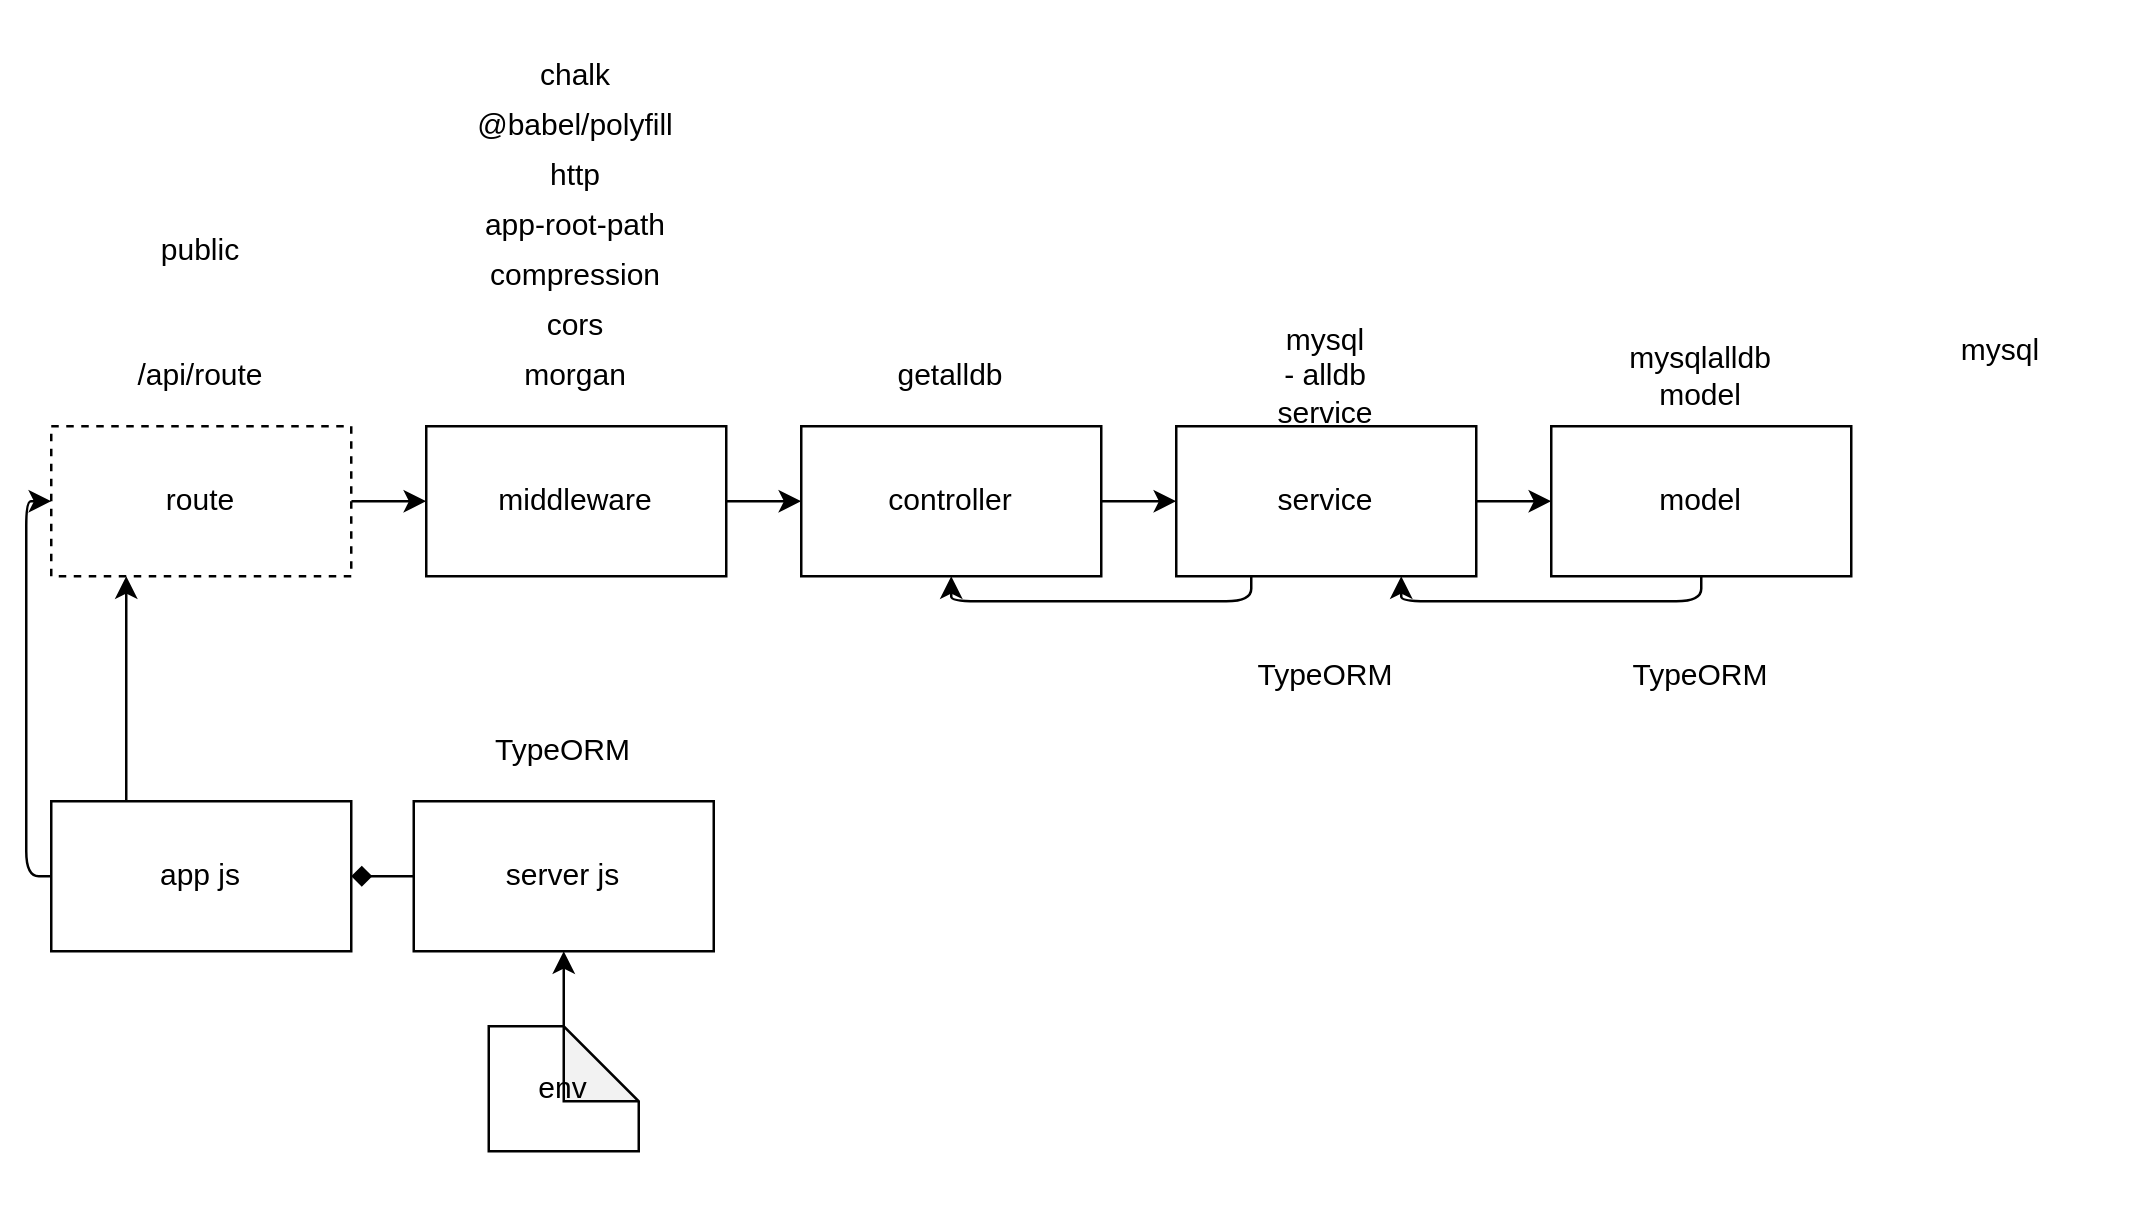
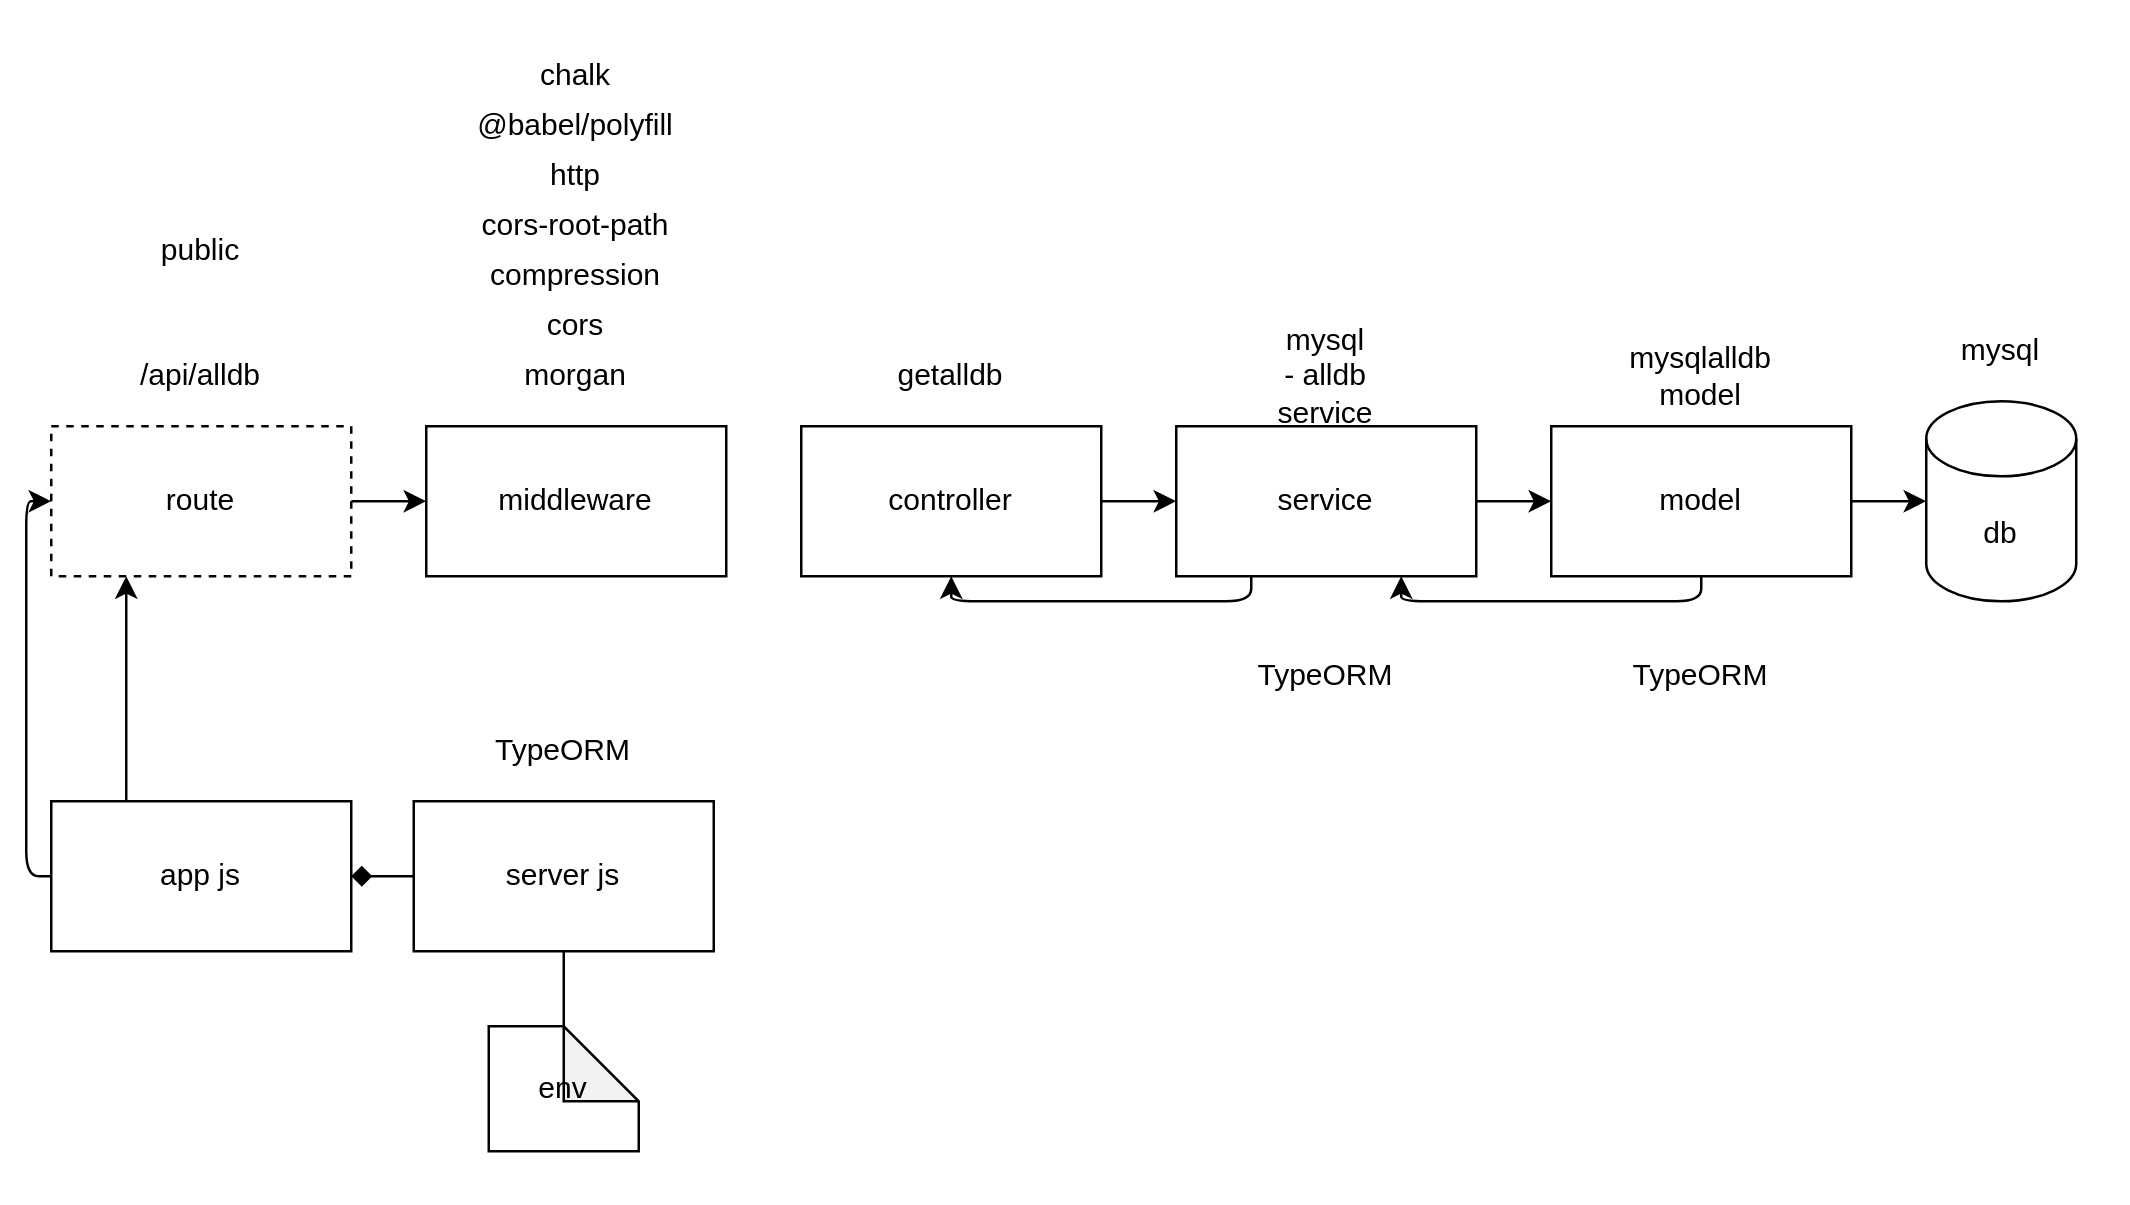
(576, 226) -> (576, 226)
(201, 376) -> (201, 376)
(755, 501) -> none
none -> (1880, 501)
none -> (2001, 501)
(564, 969) -> (564, 962)
